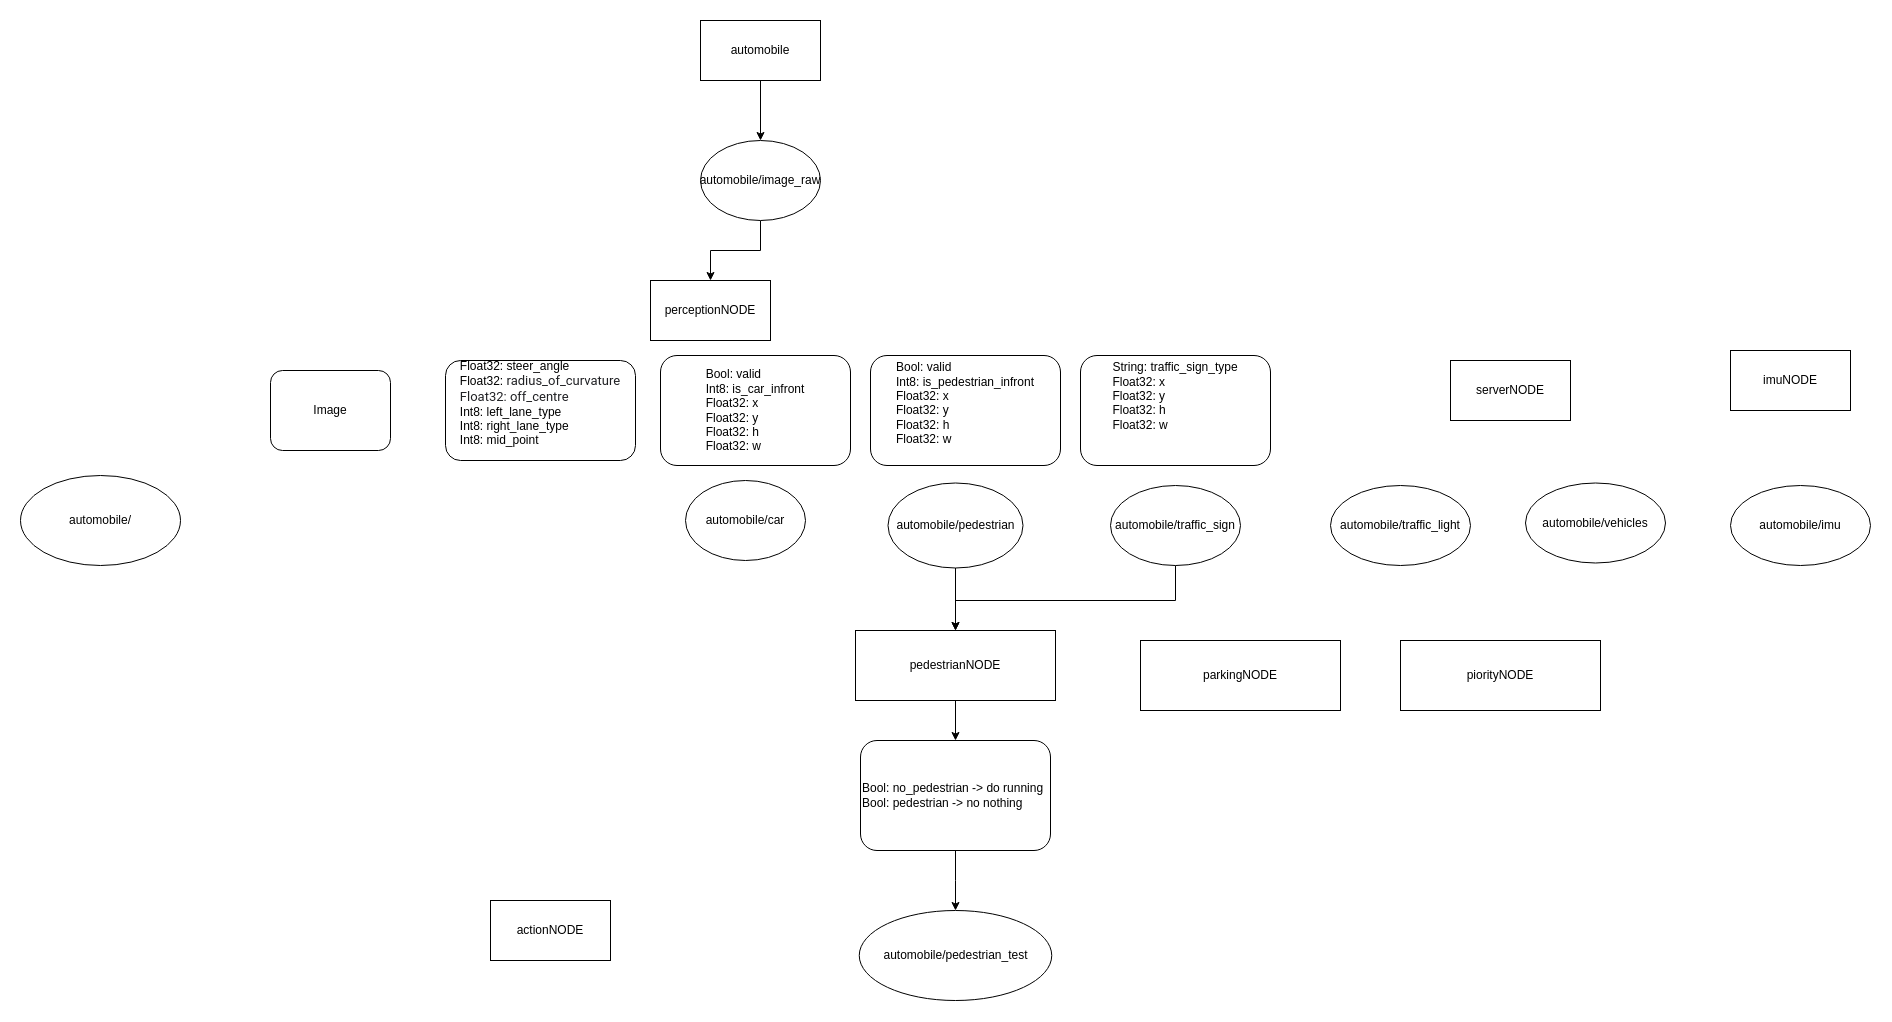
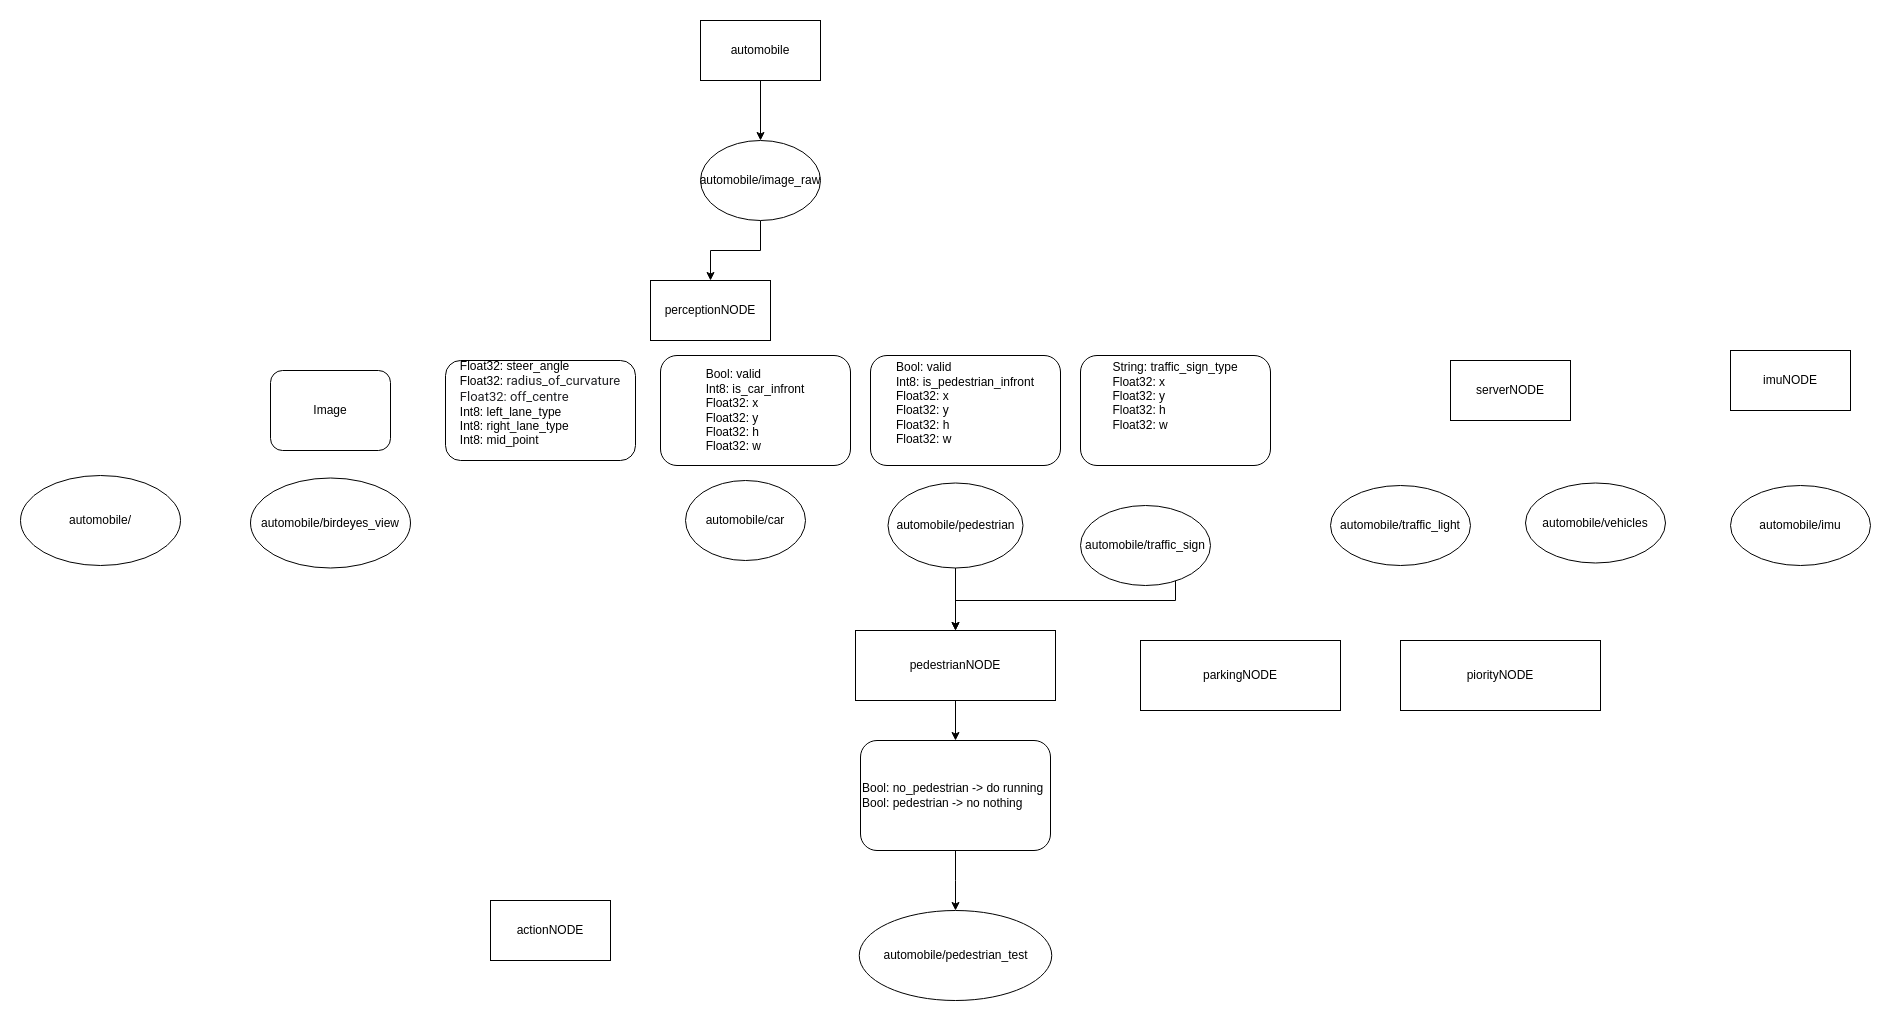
none -> (331, 523)
(1176, 526) -> (1146, 546)
